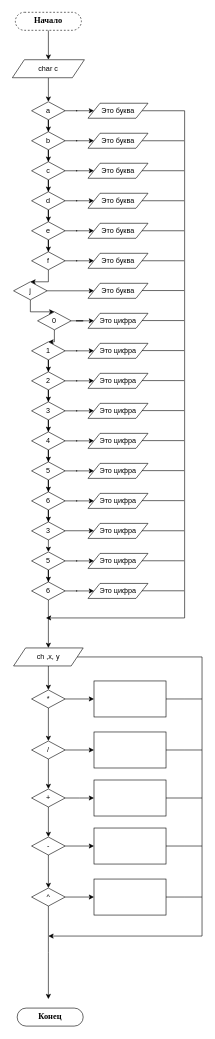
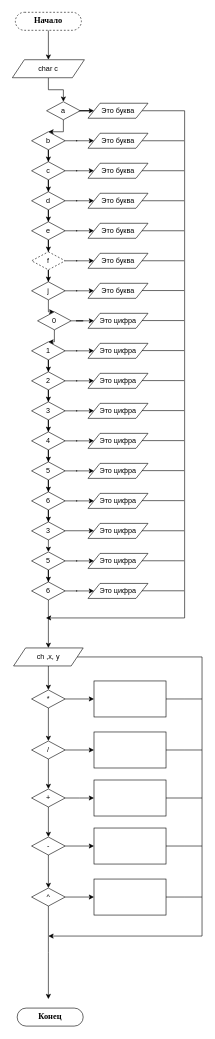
(48, 111) -> (63, 111)
(48, 261) -> (48, 261)
(30, 291) -> (48, 291)
